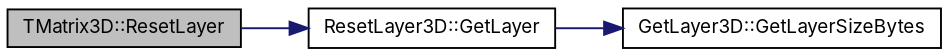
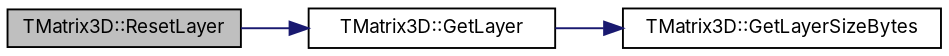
(432, 28) -> (432, 28)
(782, 28) -> (782, 28)
